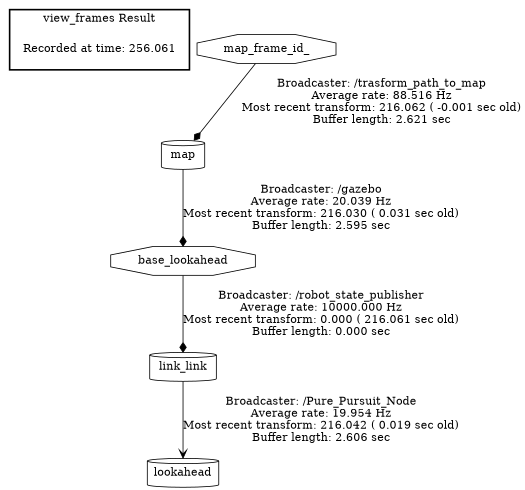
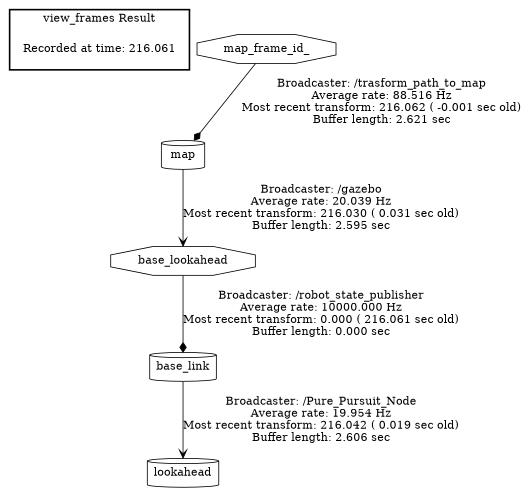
(100, 49) -> (100, 49)
(183, 204) -> (183, 204)
(183, 367) -> (183, 367)
